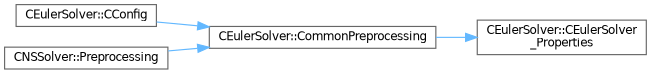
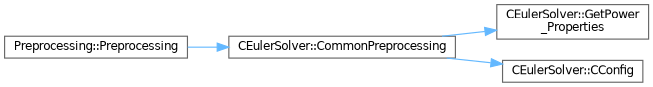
(177, 24) -> (469, 60)
(562, 37) -> (573, 22)
(86, 58) -> (96, 47)
